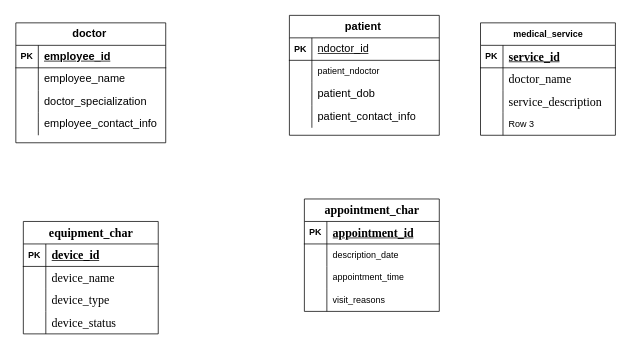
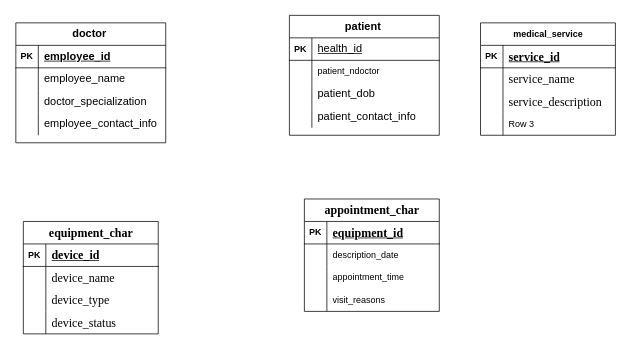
(342, 49) -> (338, 49)
(537, 79) -> (538, 79)
(366, 233) -> (361, 233)
